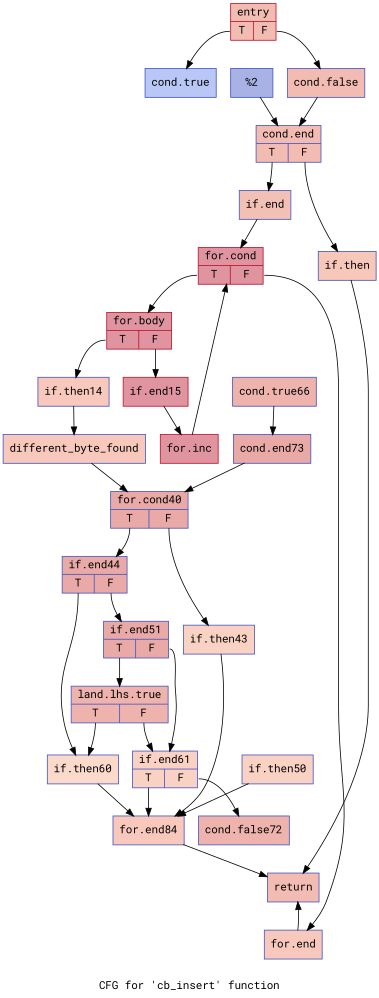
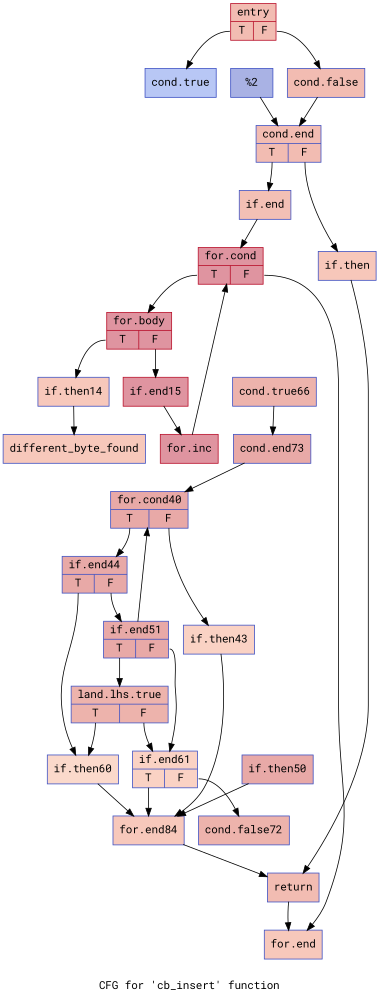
(106, 475) -> (142, 579)
(278, 769) -> (278, 769)
(298, 920) -> (288, 912)
